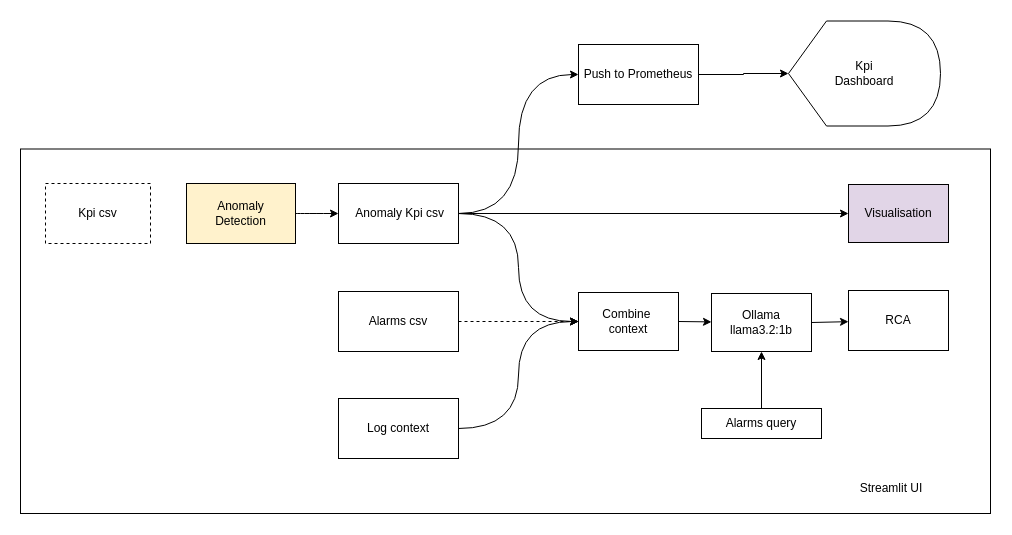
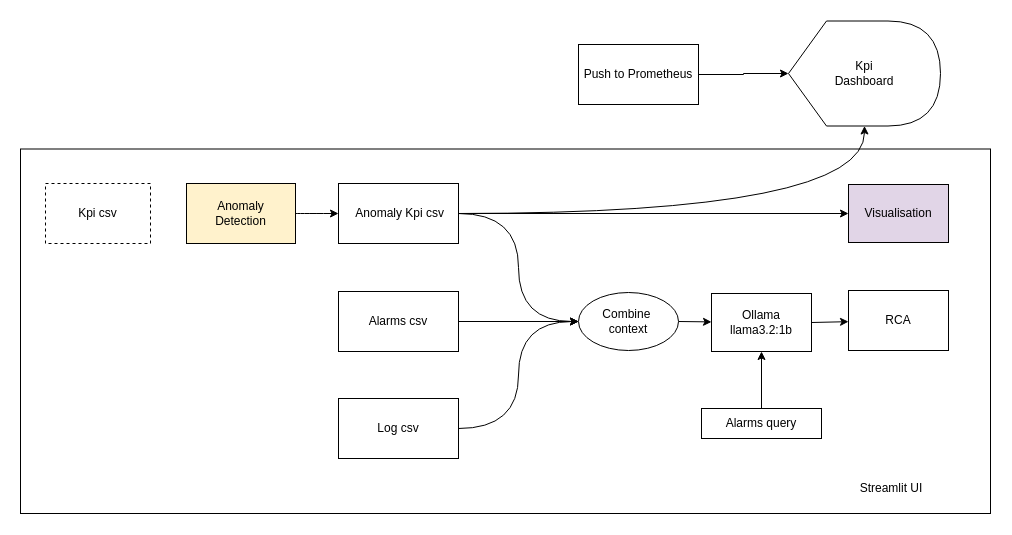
(519, 138) -> (727, 199)
(505, 322) -> (505, 322)
(629, 322) -> (629, 322)
(399, 429) -> (399, 429)
